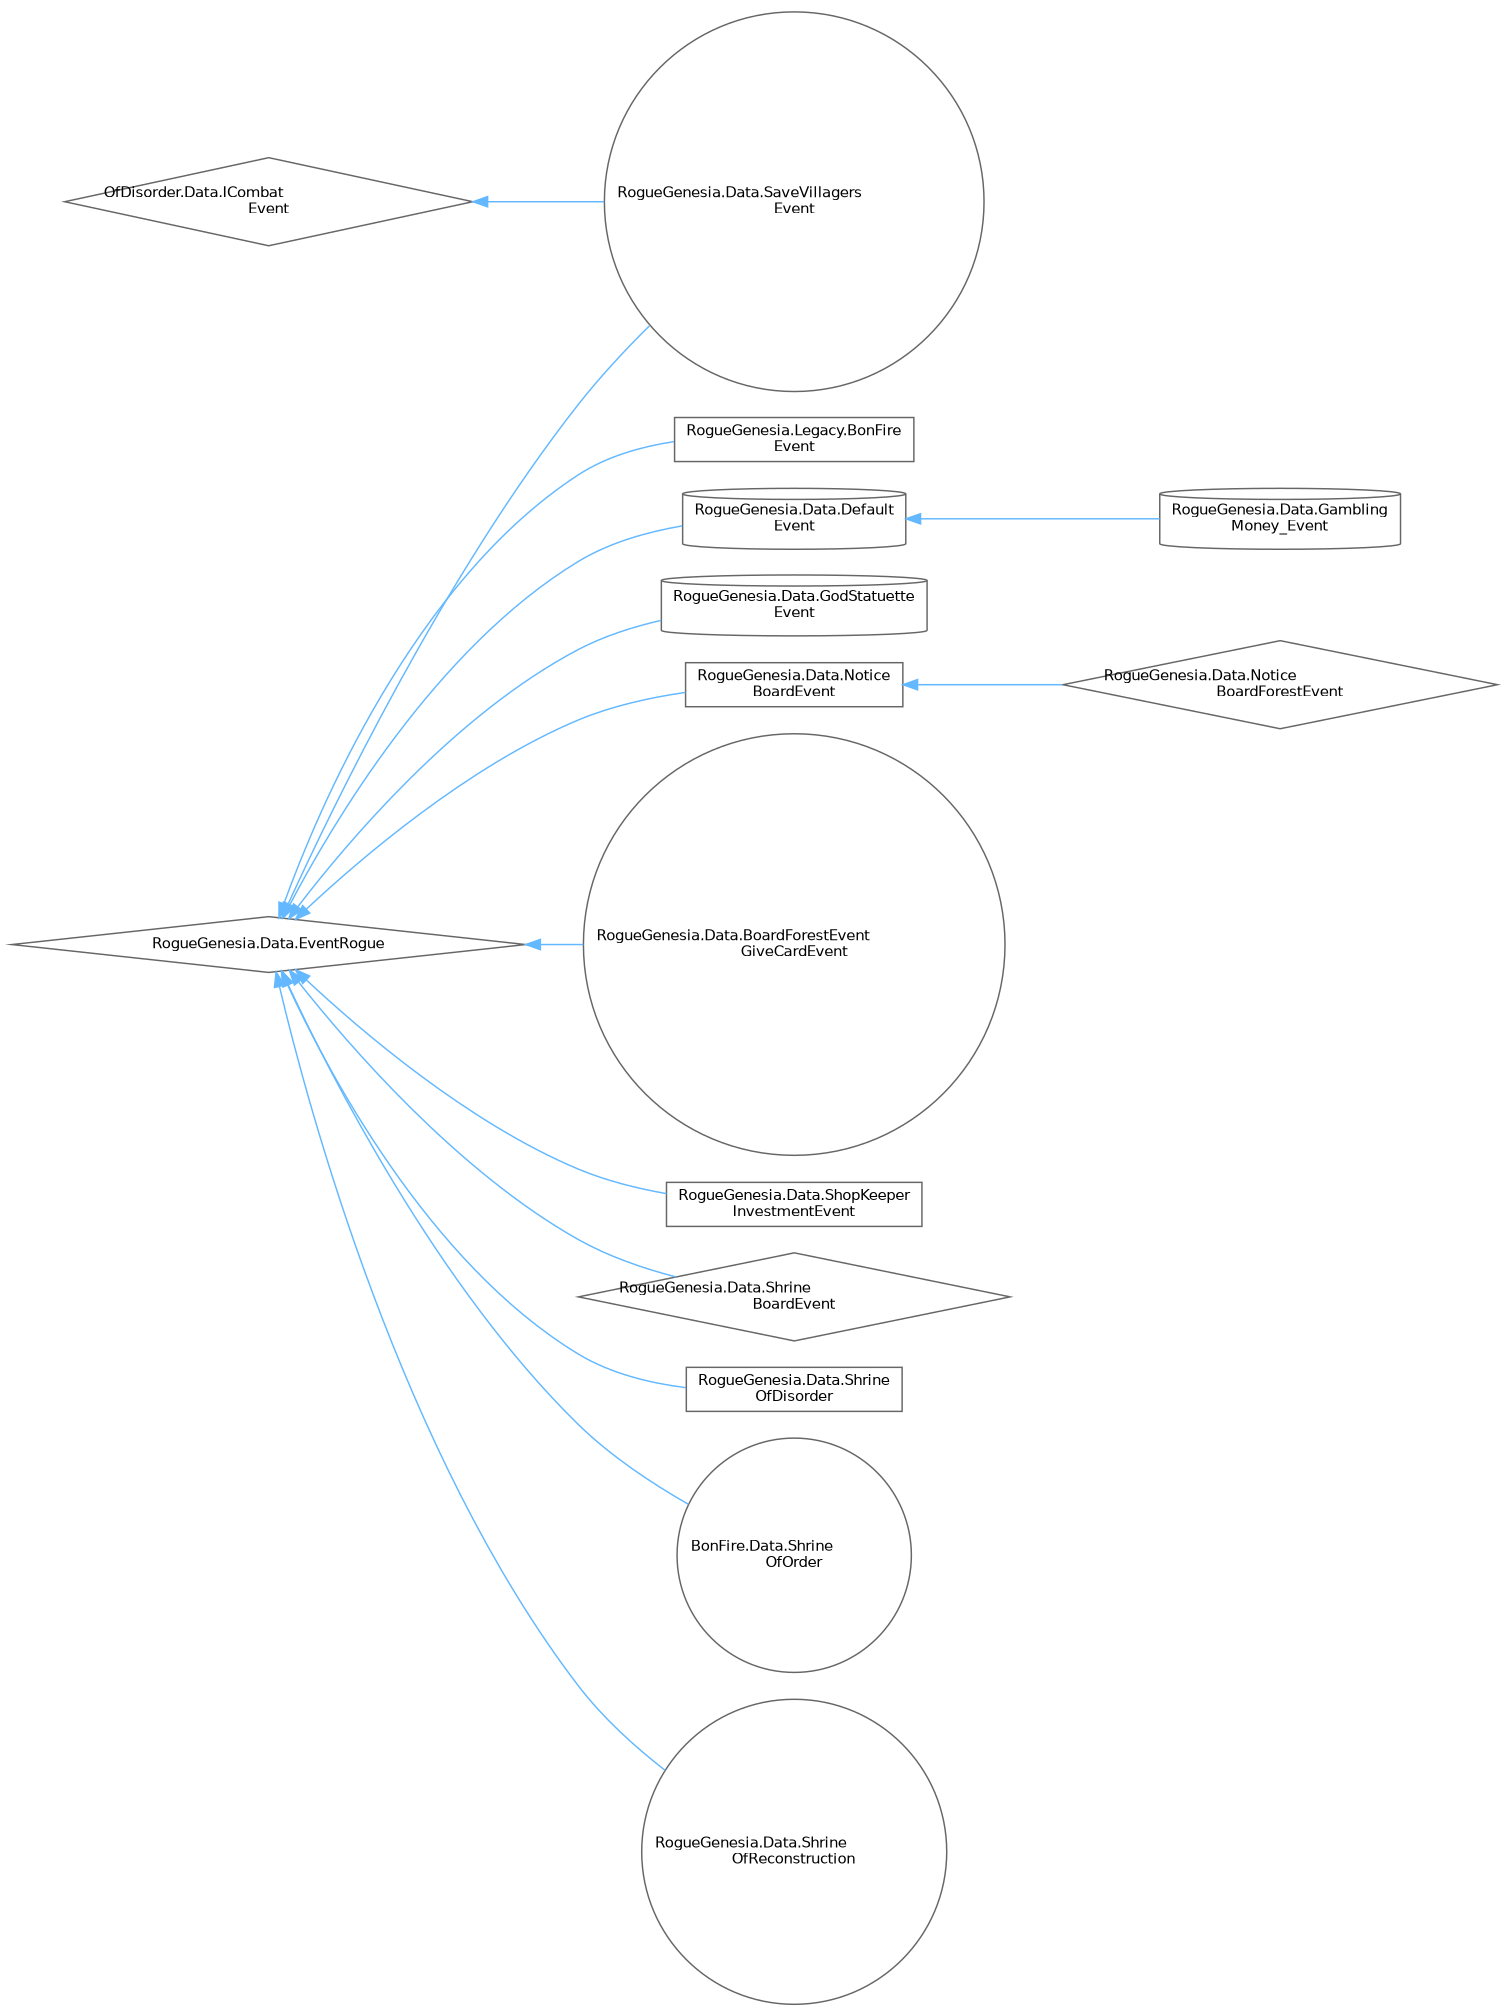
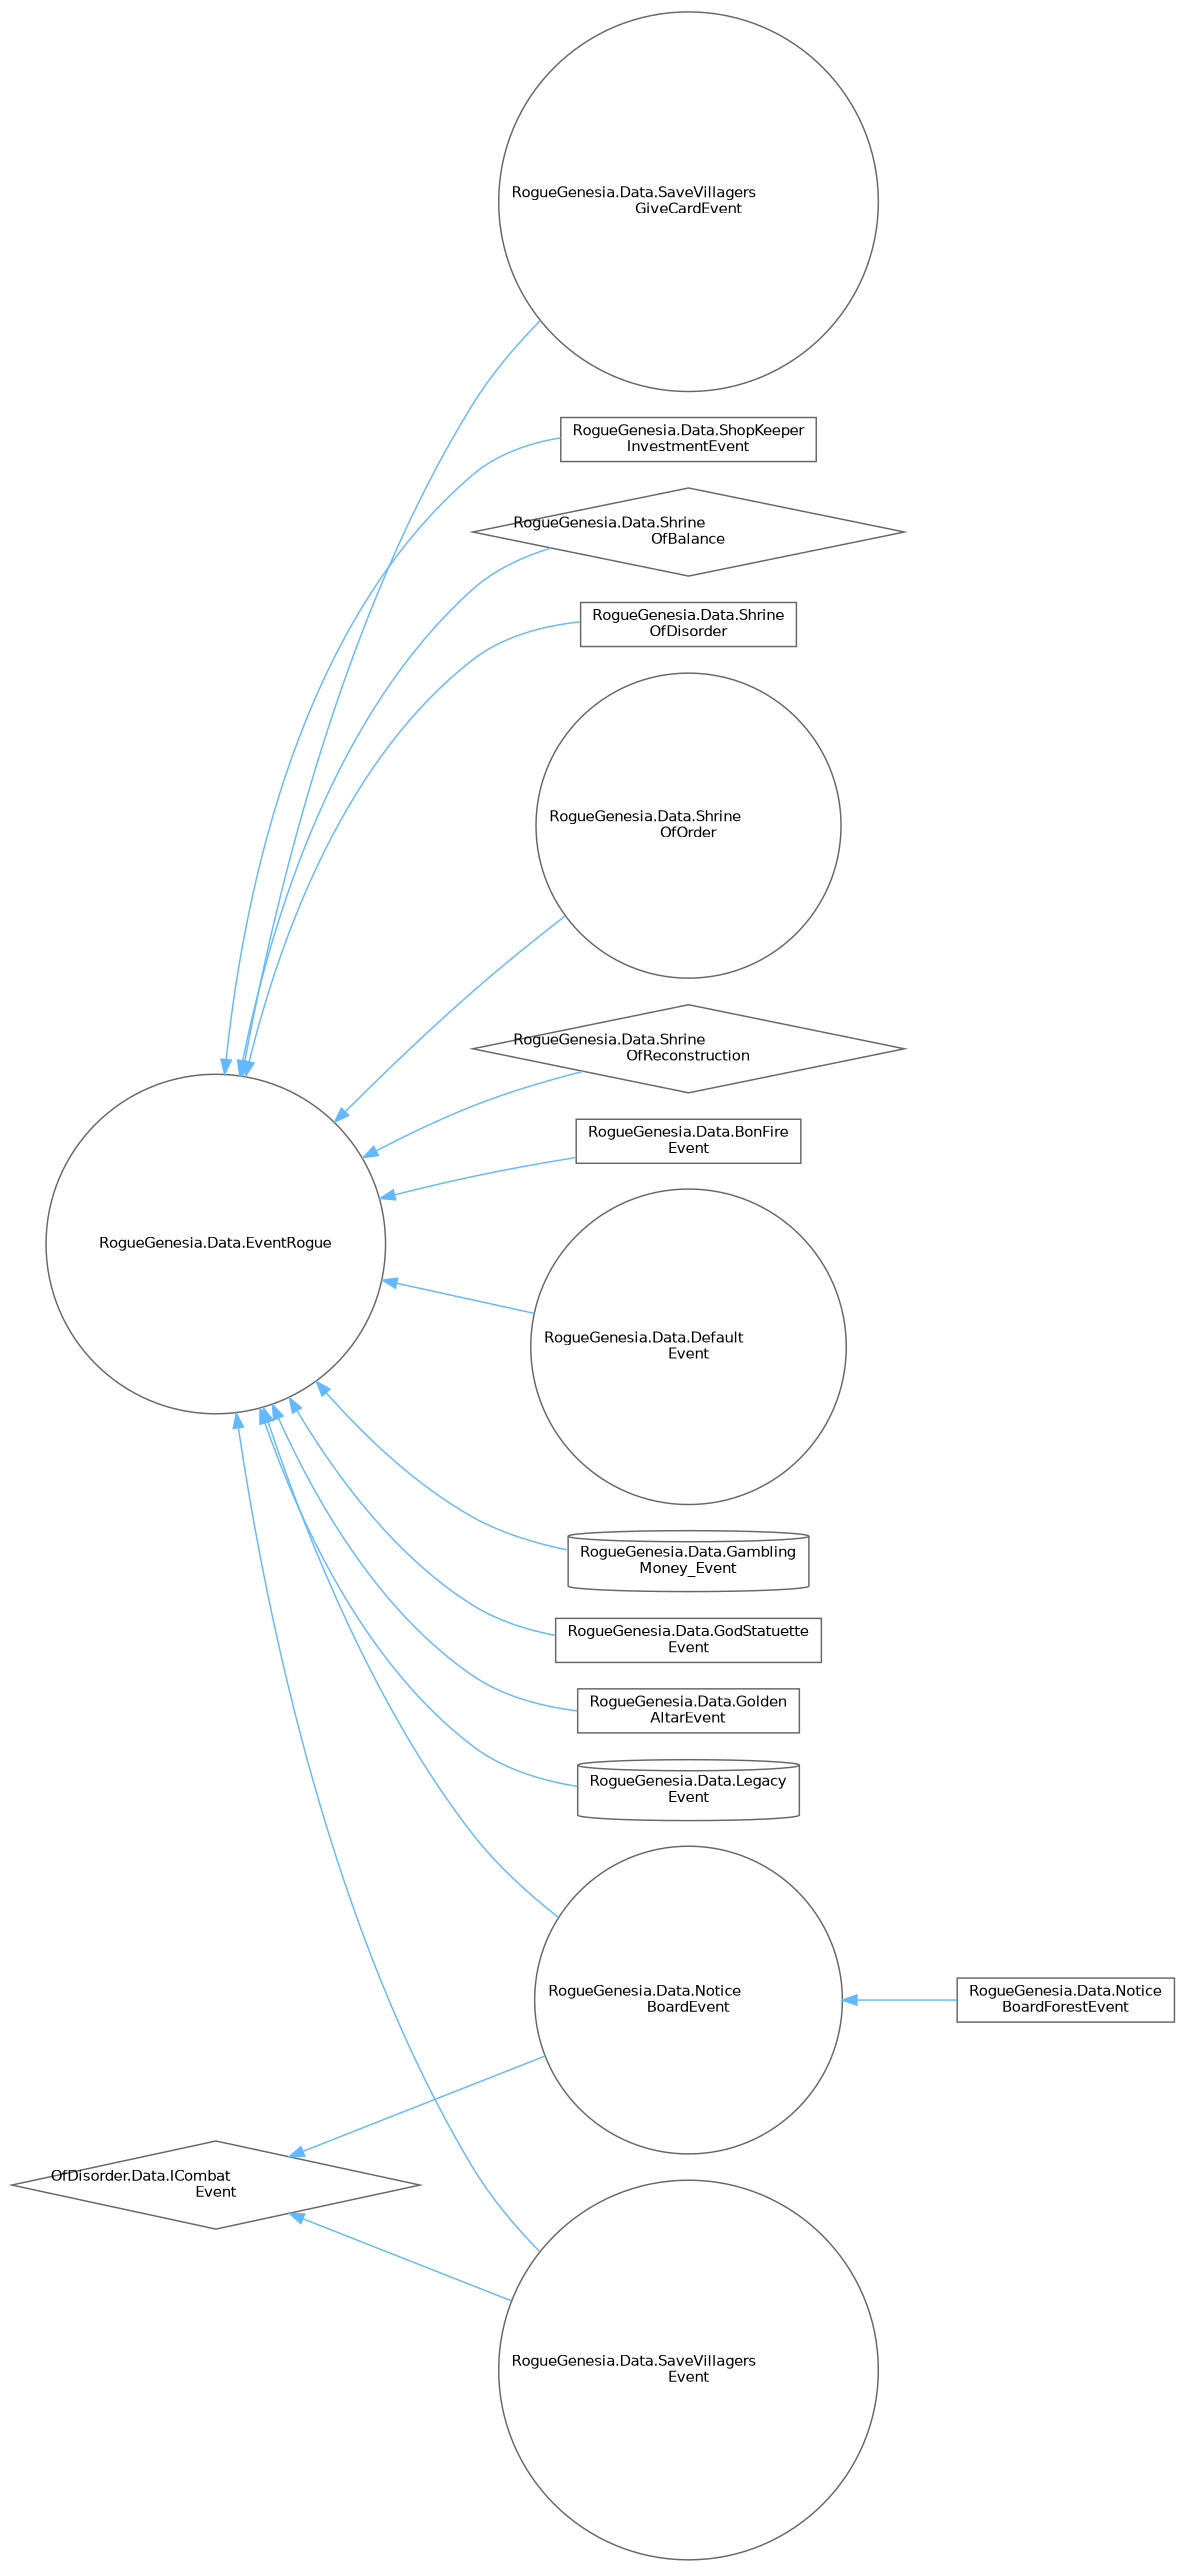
(794, 440) -> (689, 1141)
(794, 519) -> (689, 1347)
(1040, 519) -> (434, 1492)
(794, 605) -> (689, 1640)
(794, 685) -> (689, 2000)
(1280, 685) -> (1066, 2000)
(269, 944) -> (216, 1244)
(794, 944) -> (689, 202)
(794, 1297) -> (689, 532)
(794, 1555) -> (689, 826)
none -> (689, 1711)
none -> (689, 1790)
(794, 1852) -> (689, 1049)
none -> (424, 2104)
